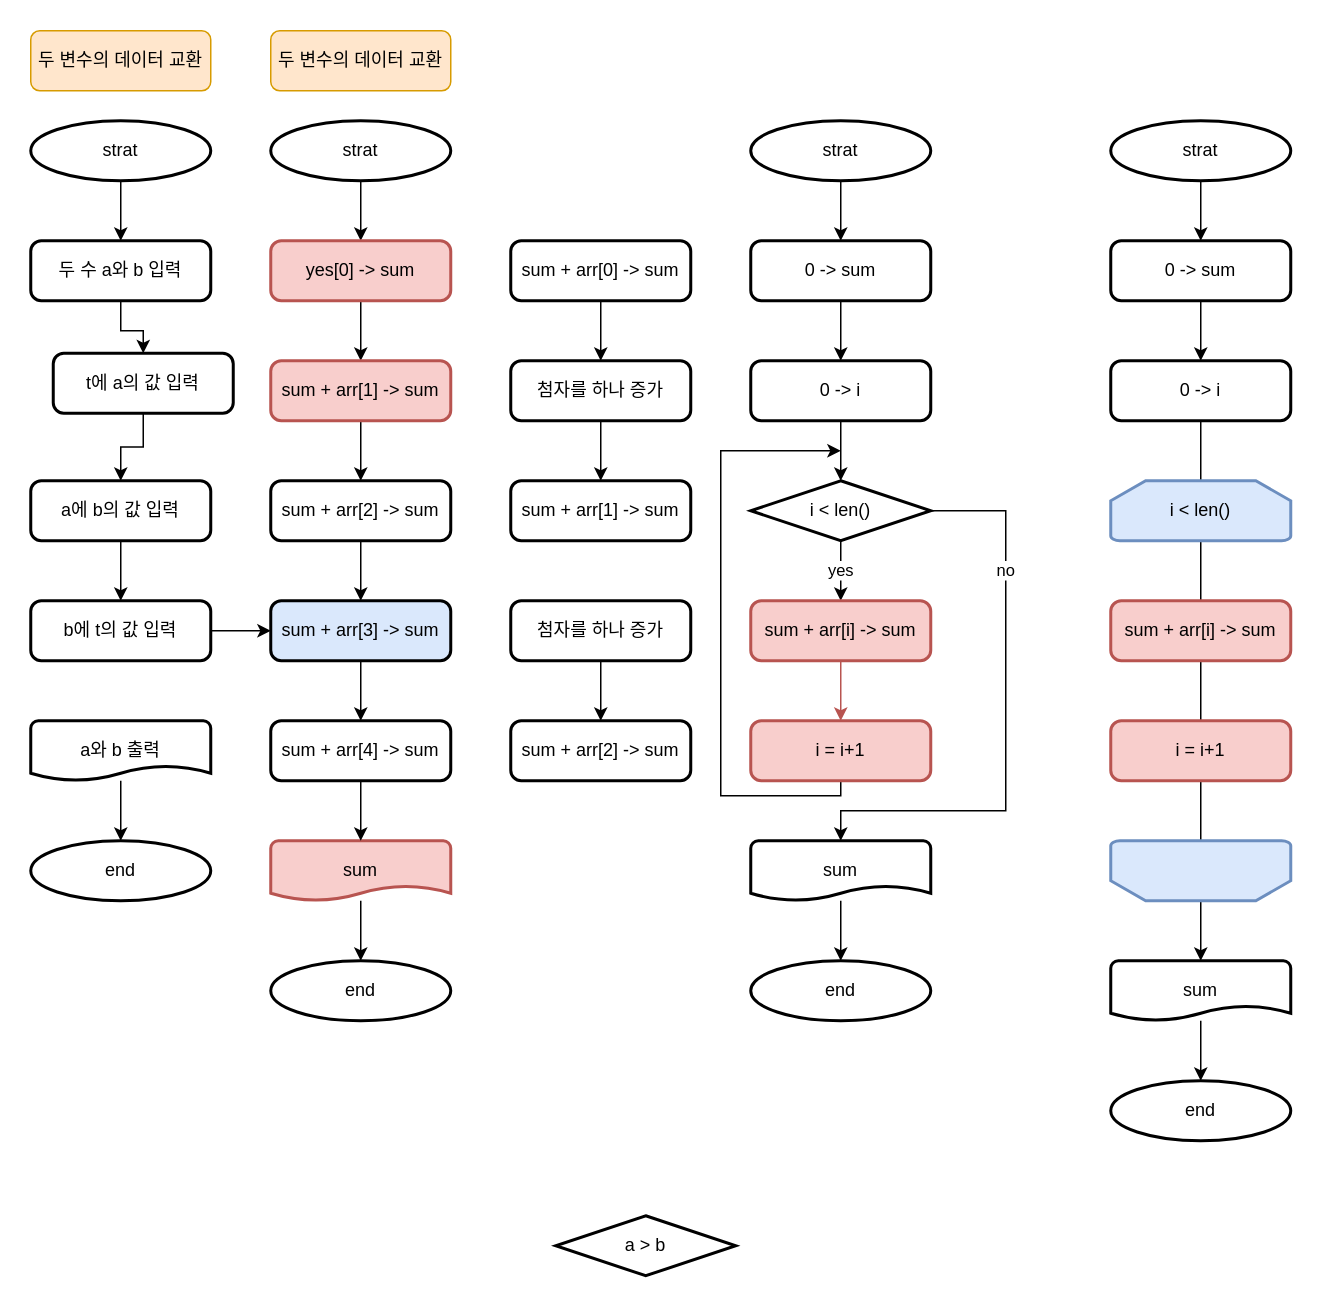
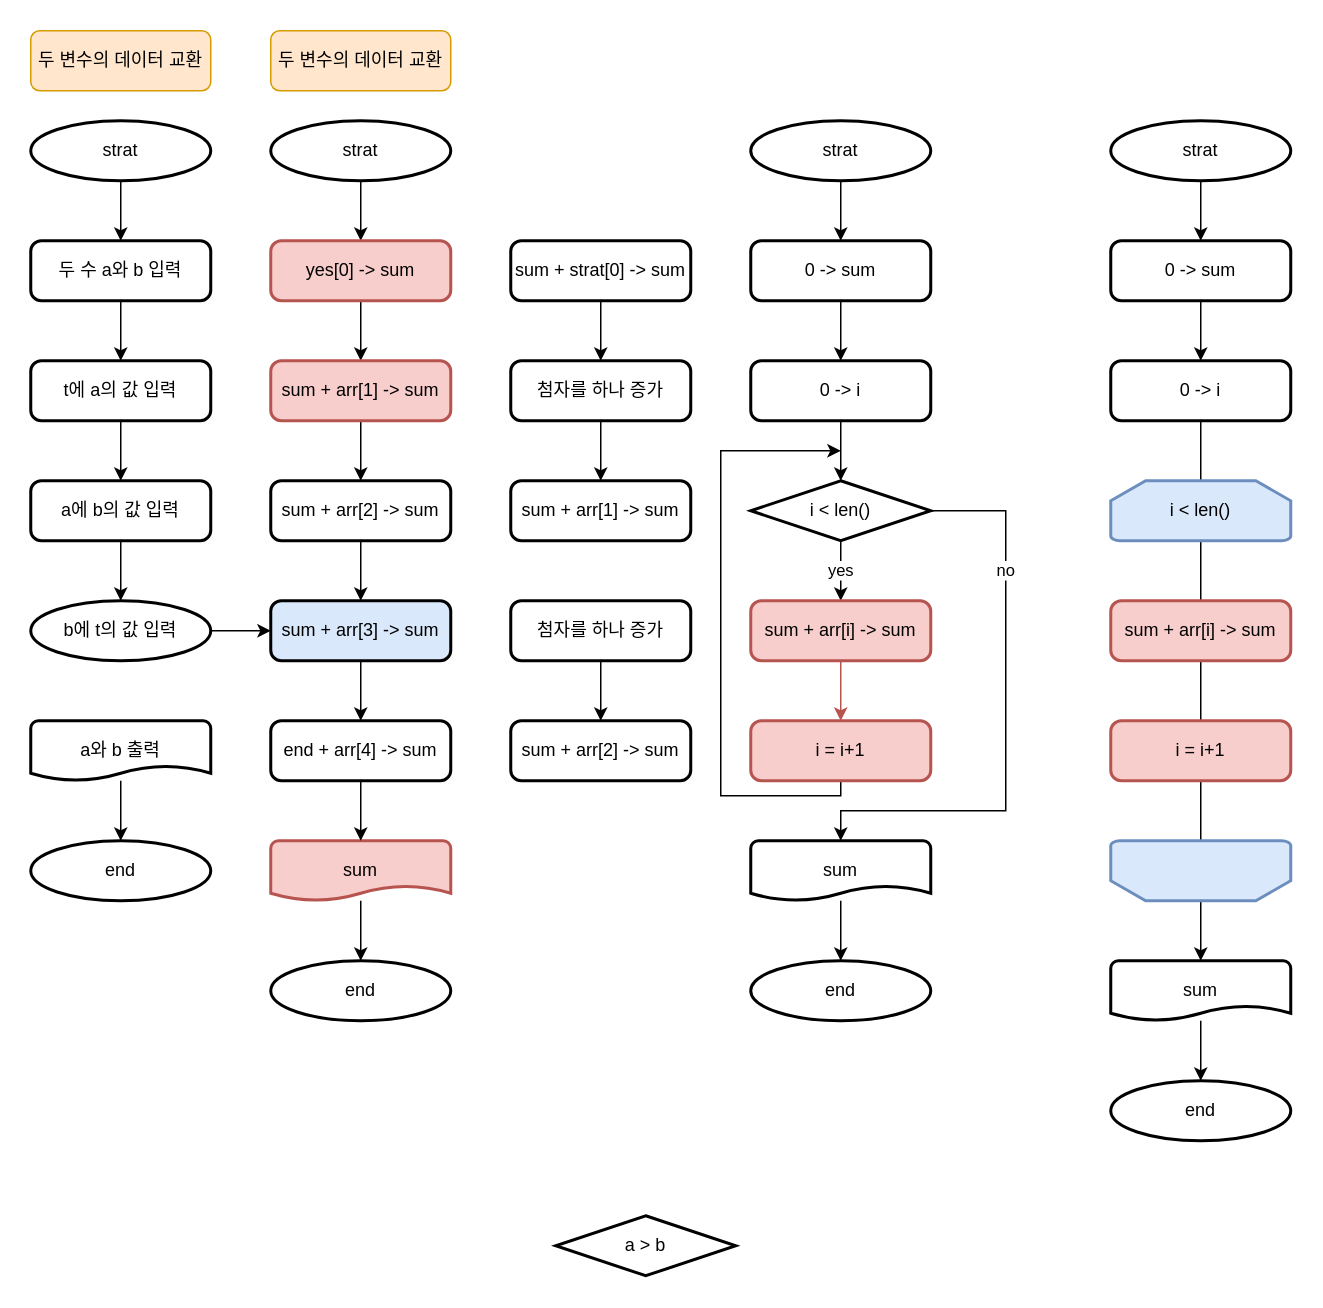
(601, 271) -> (601, 271)
(143, 383) -> (121, 391)
(121, 631) -> (121, 631)
(361, 751) -> (361, 751)
